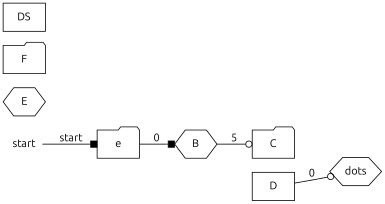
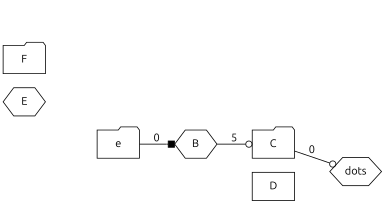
(24, 17) -> none
(24, 144) -> none
(311, 180) -> (312, 157)
